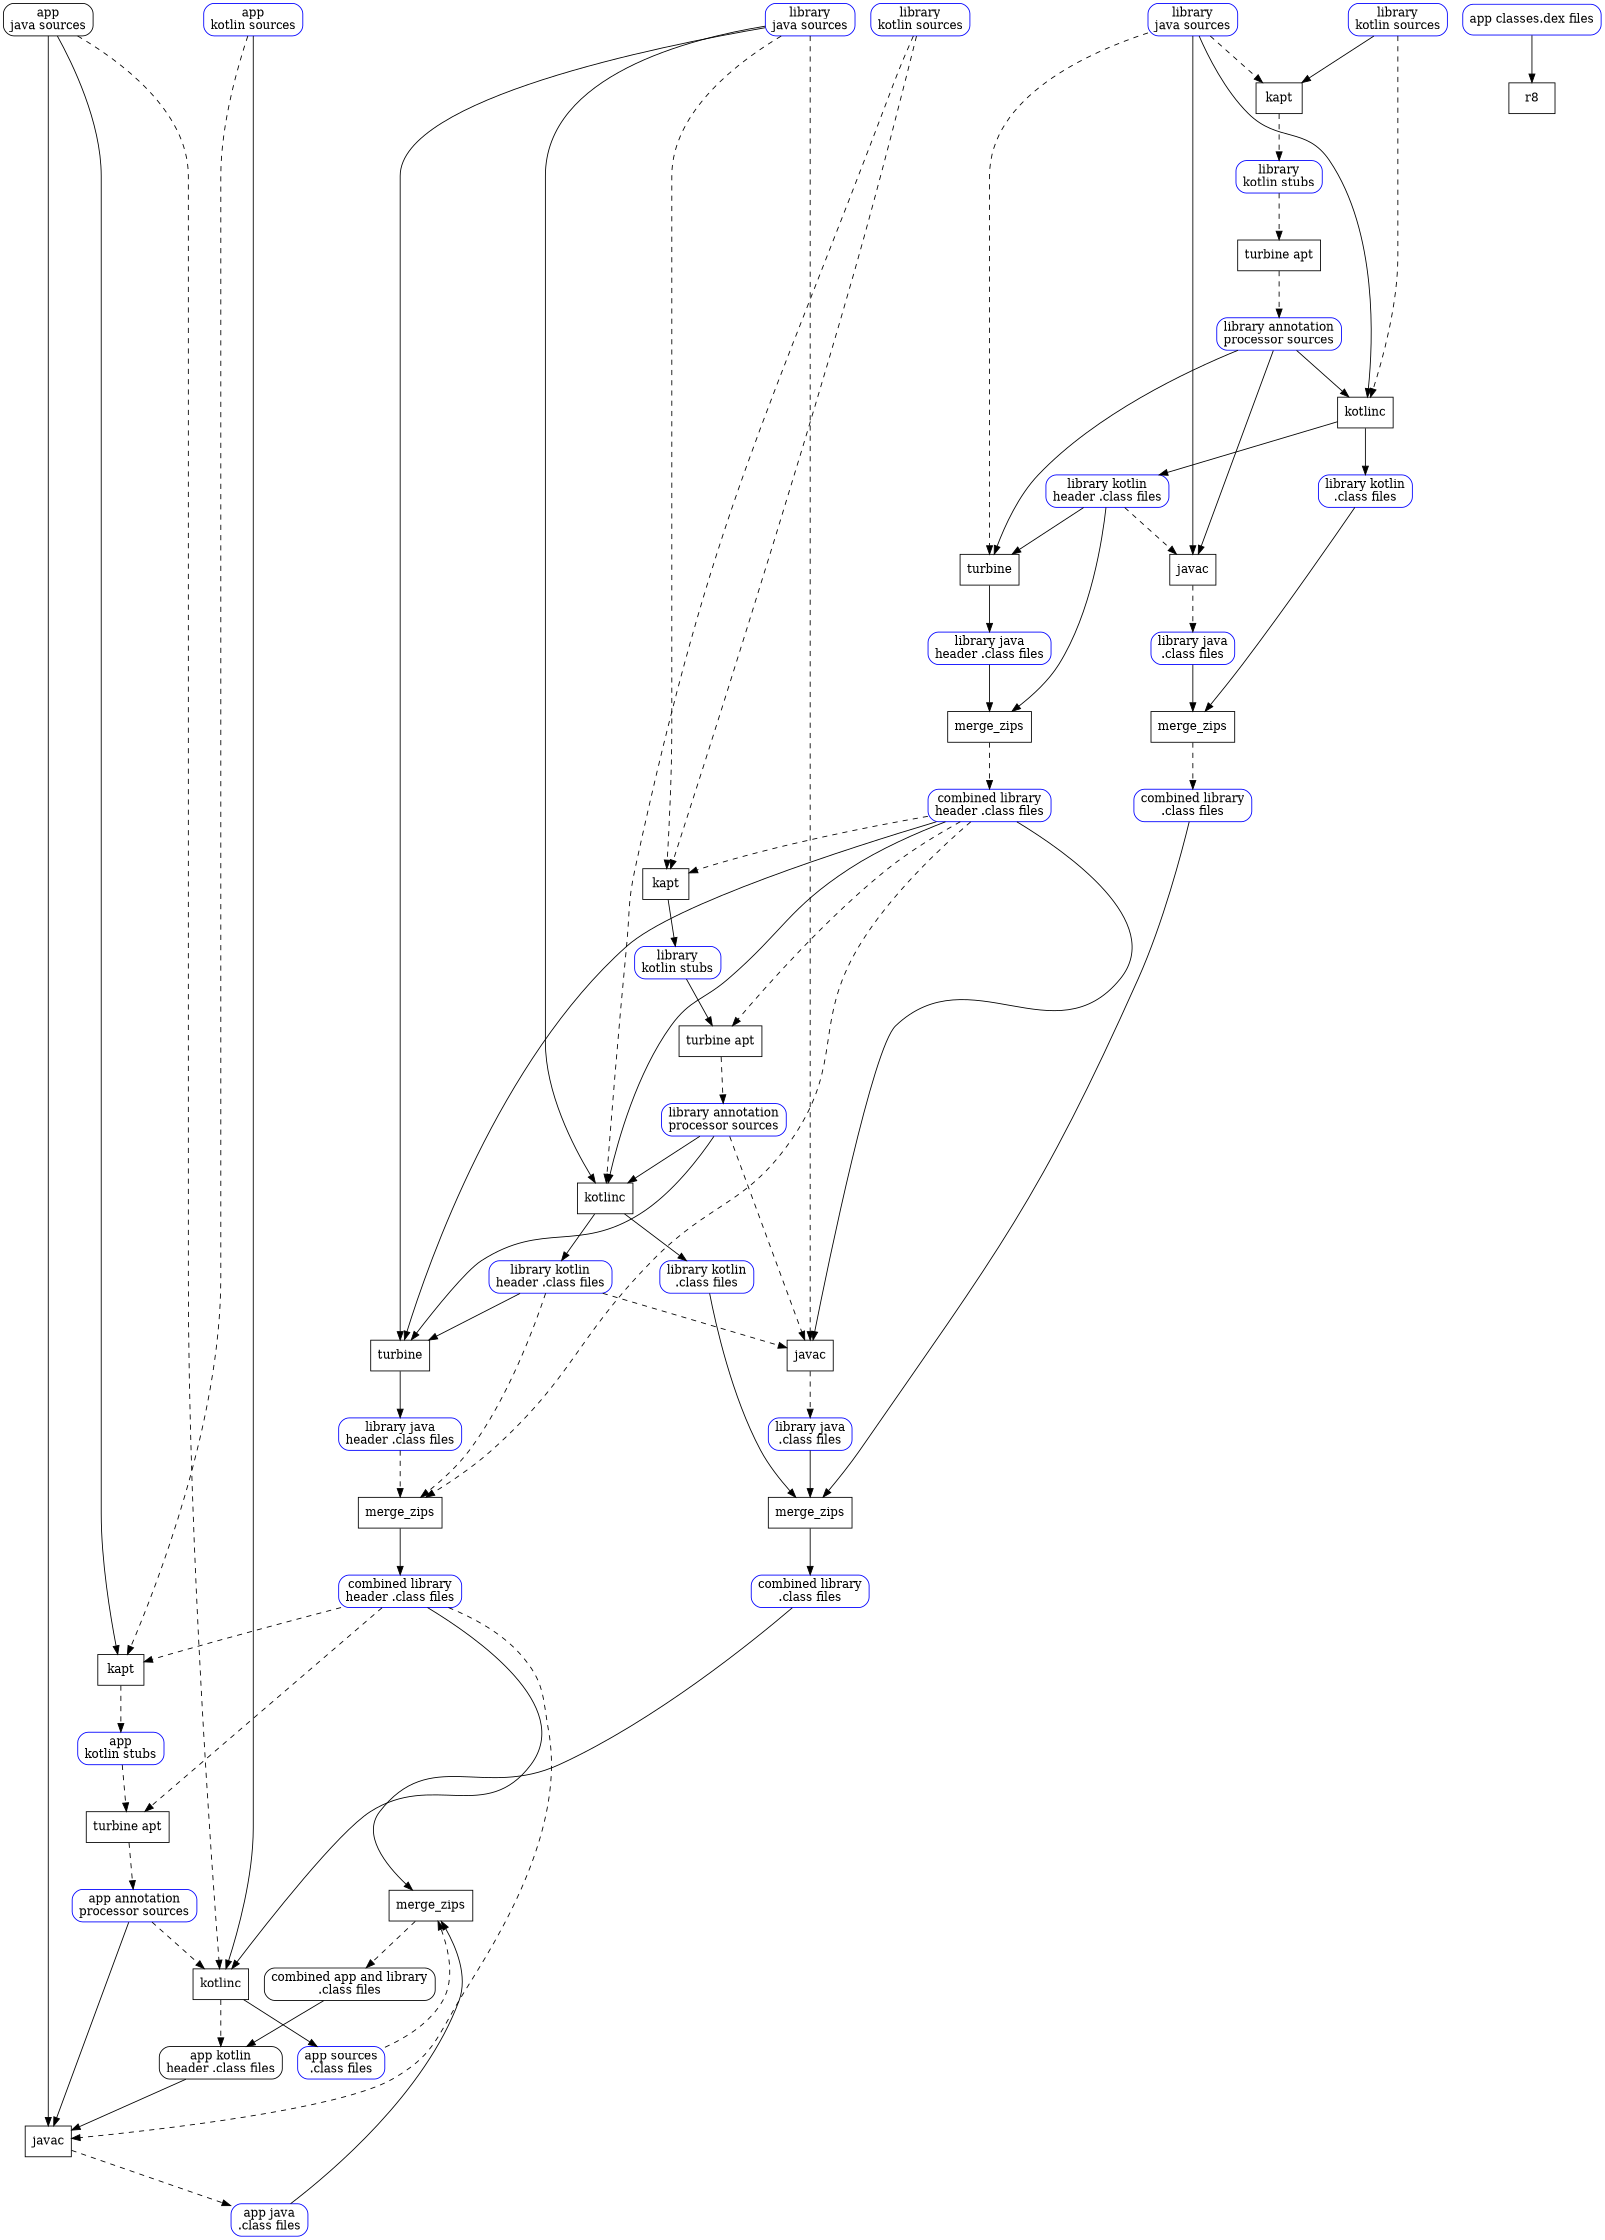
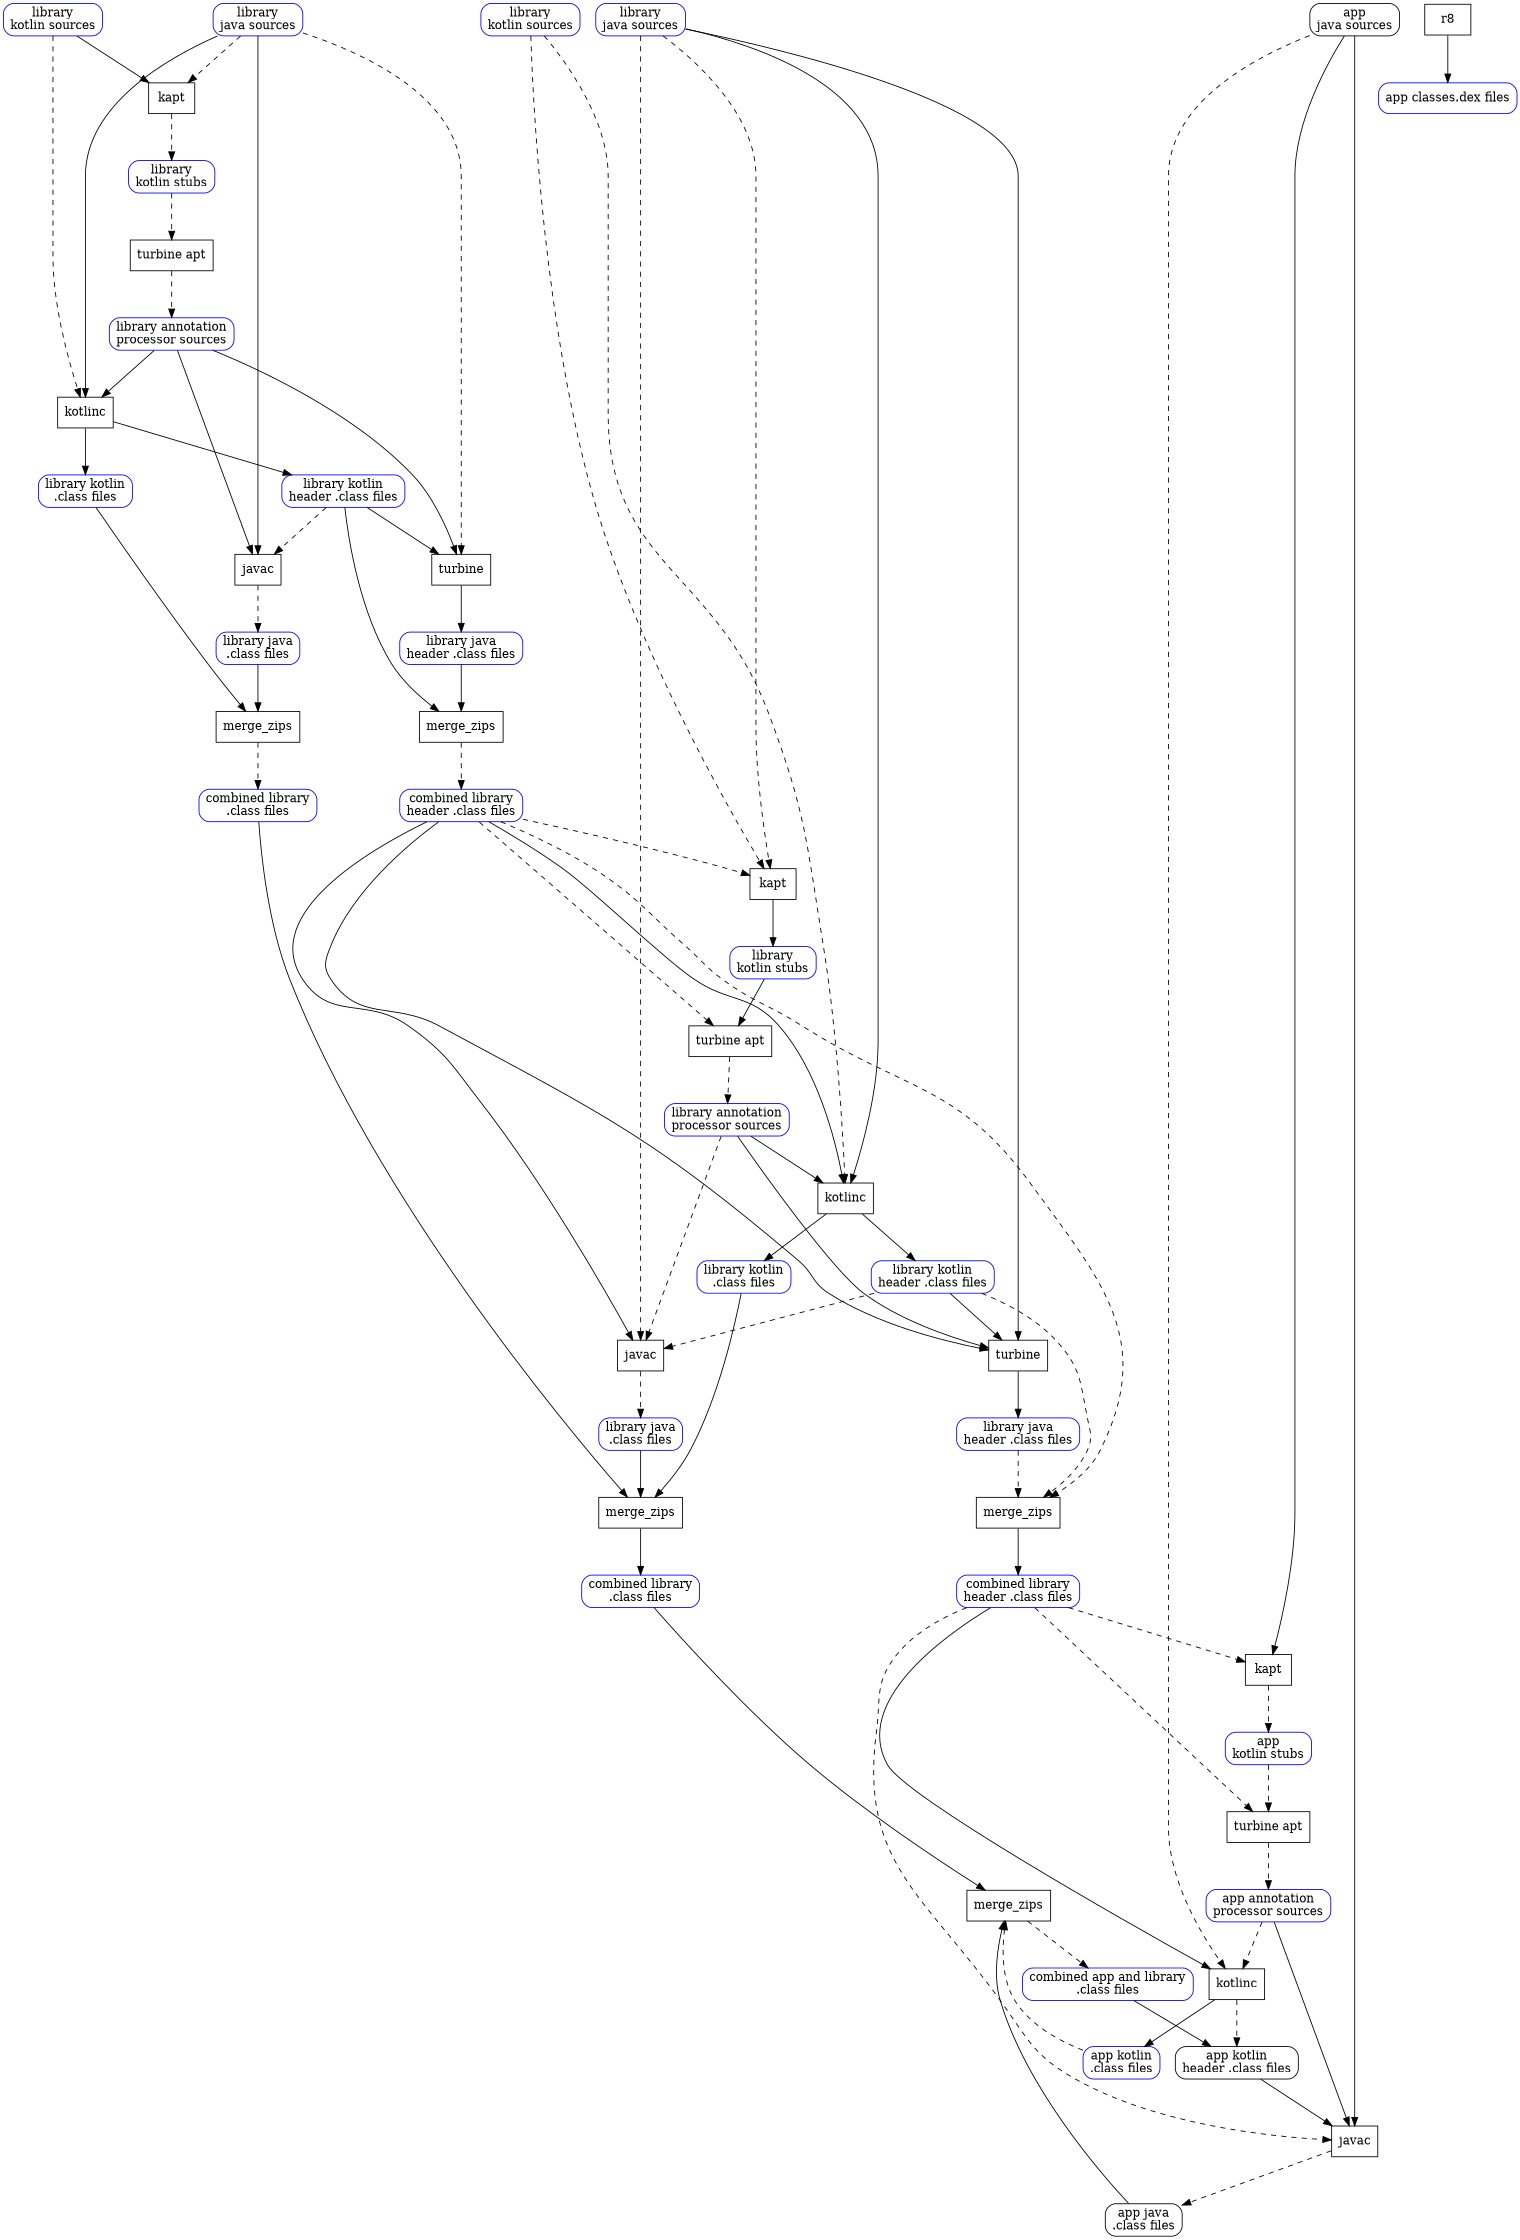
(253, 20) -> none
(1532, 55) -> (1448, 55)
(350, 1984) -> (1108, 1984)
(341, 2063) -> (1122, 2063)
(269, 2220) -> (1144, 2220)
